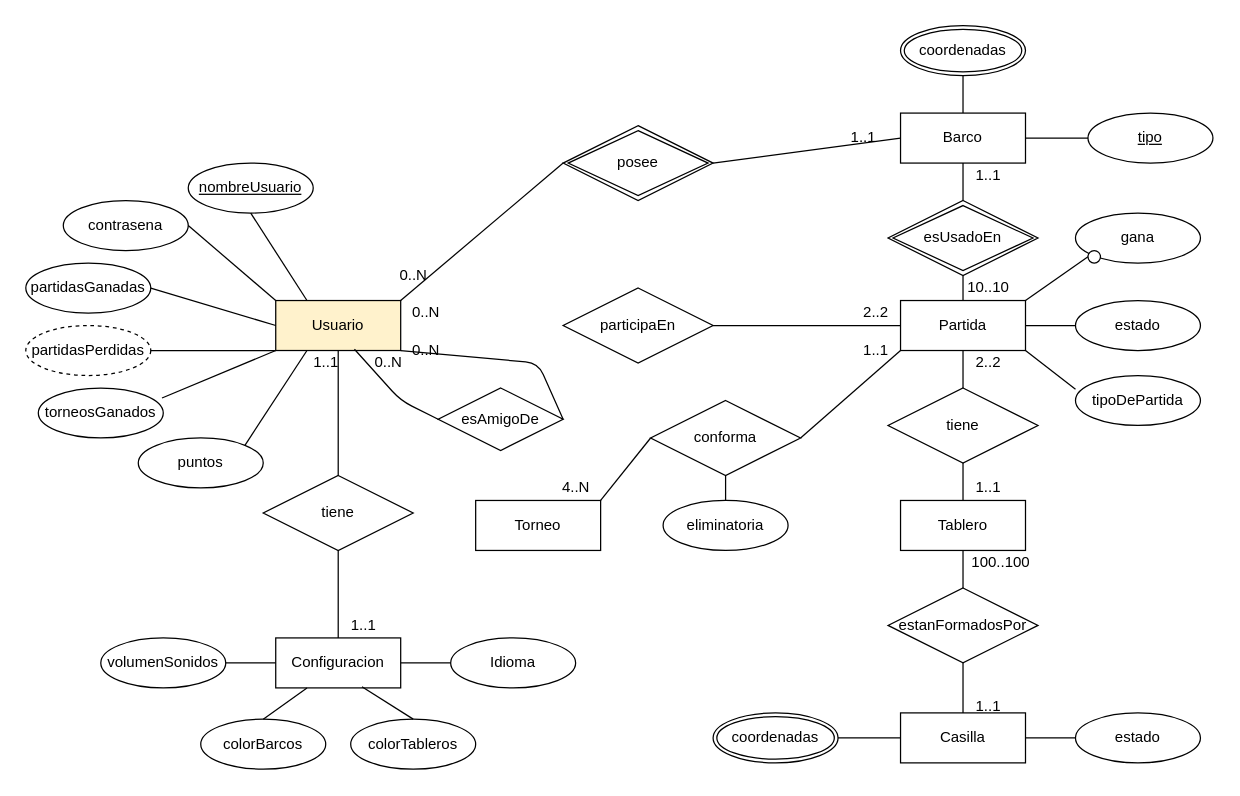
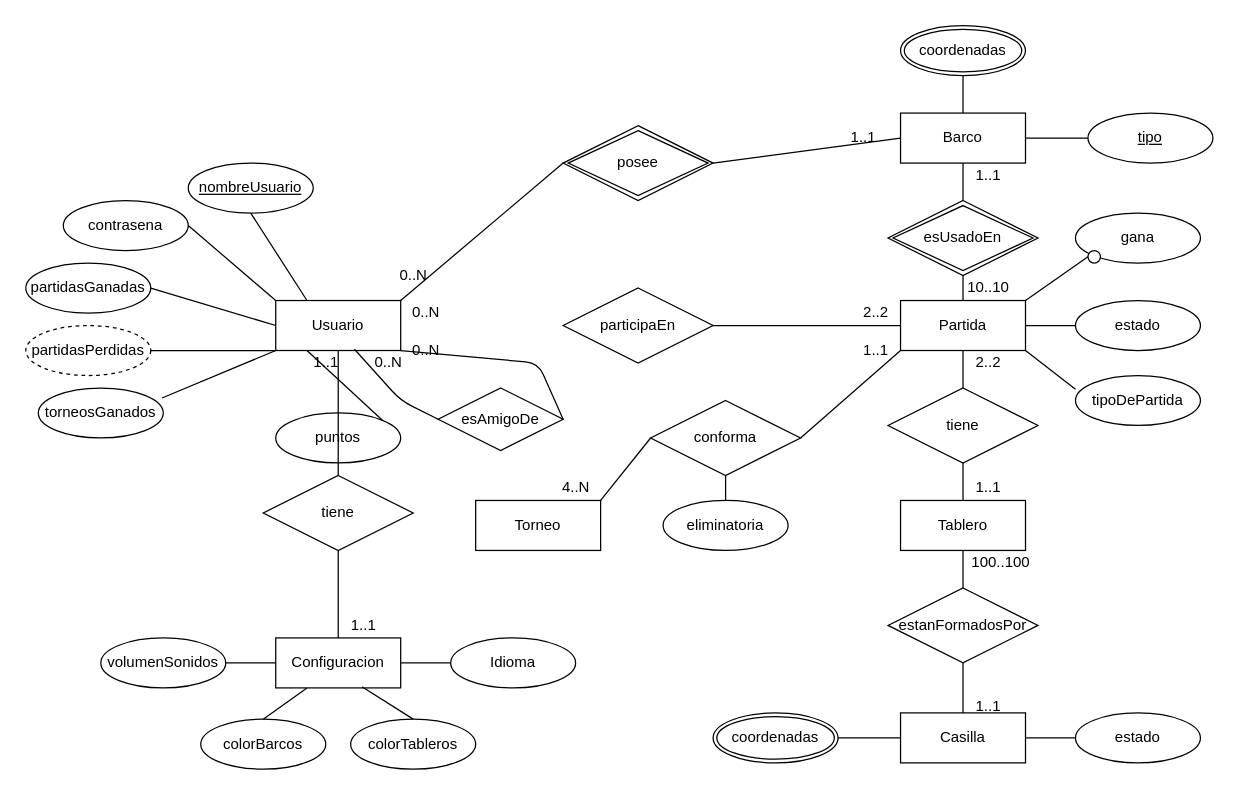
(338, 326) -> (338, 326)
(201, 463) -> (338, 438)
